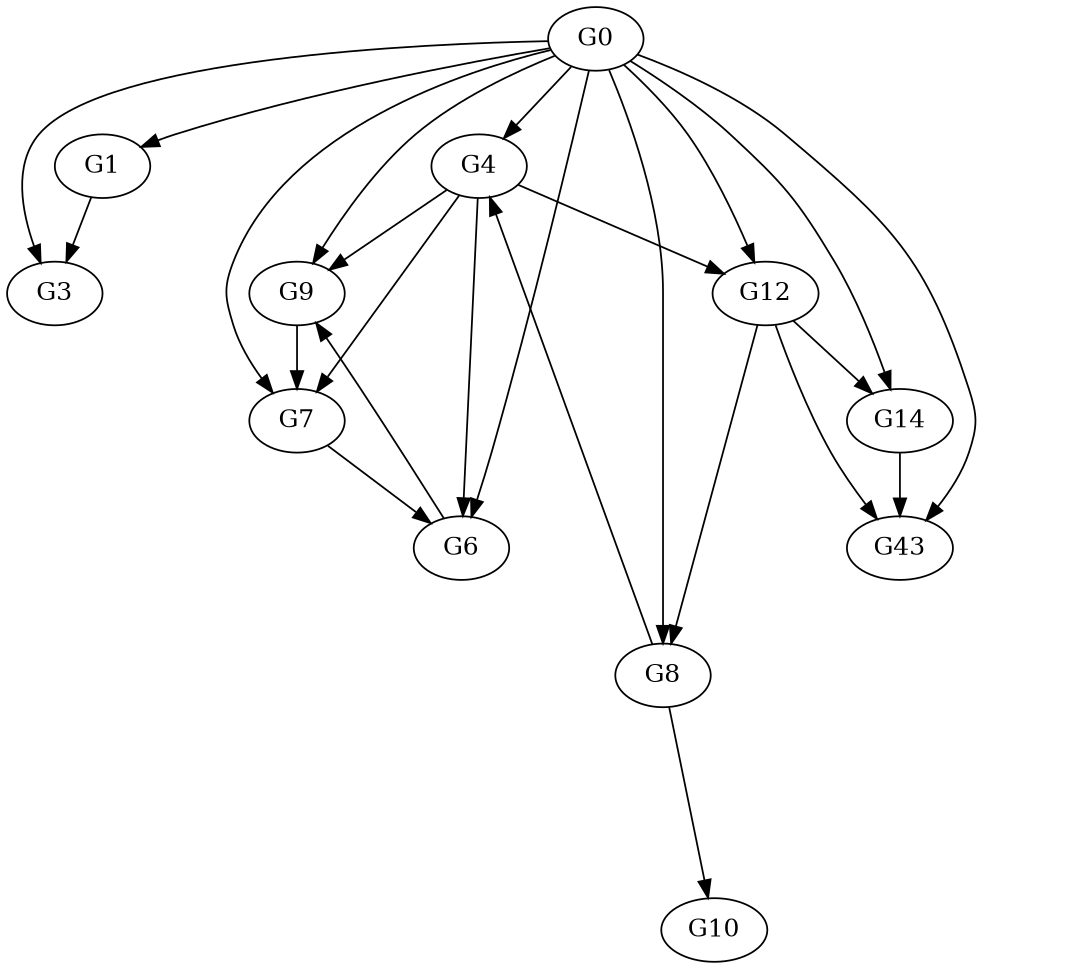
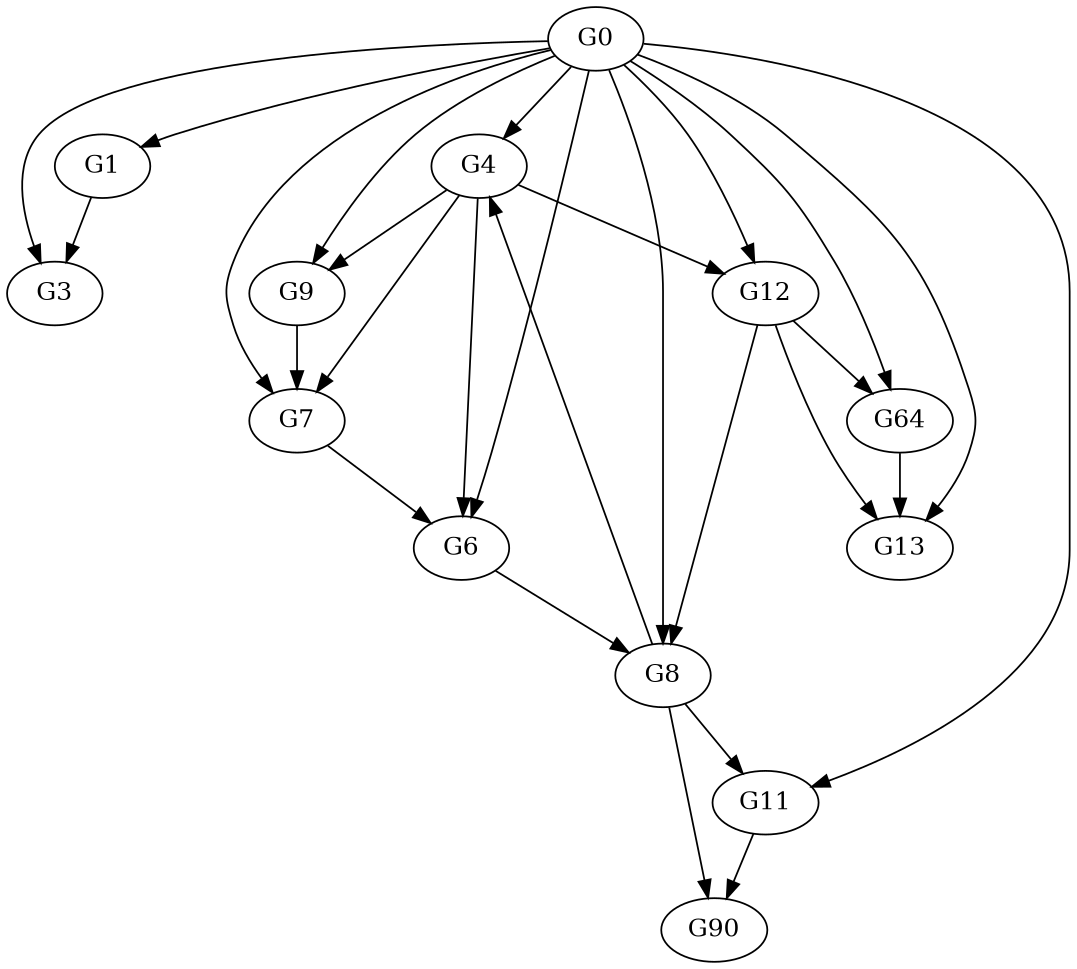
(900, 421) -> (900, 421)
(386, 428) -> (554, 607)
(900, 548) -> (900, 548)
none -> (766, 803)
(714, 930) -> (714, 930)
